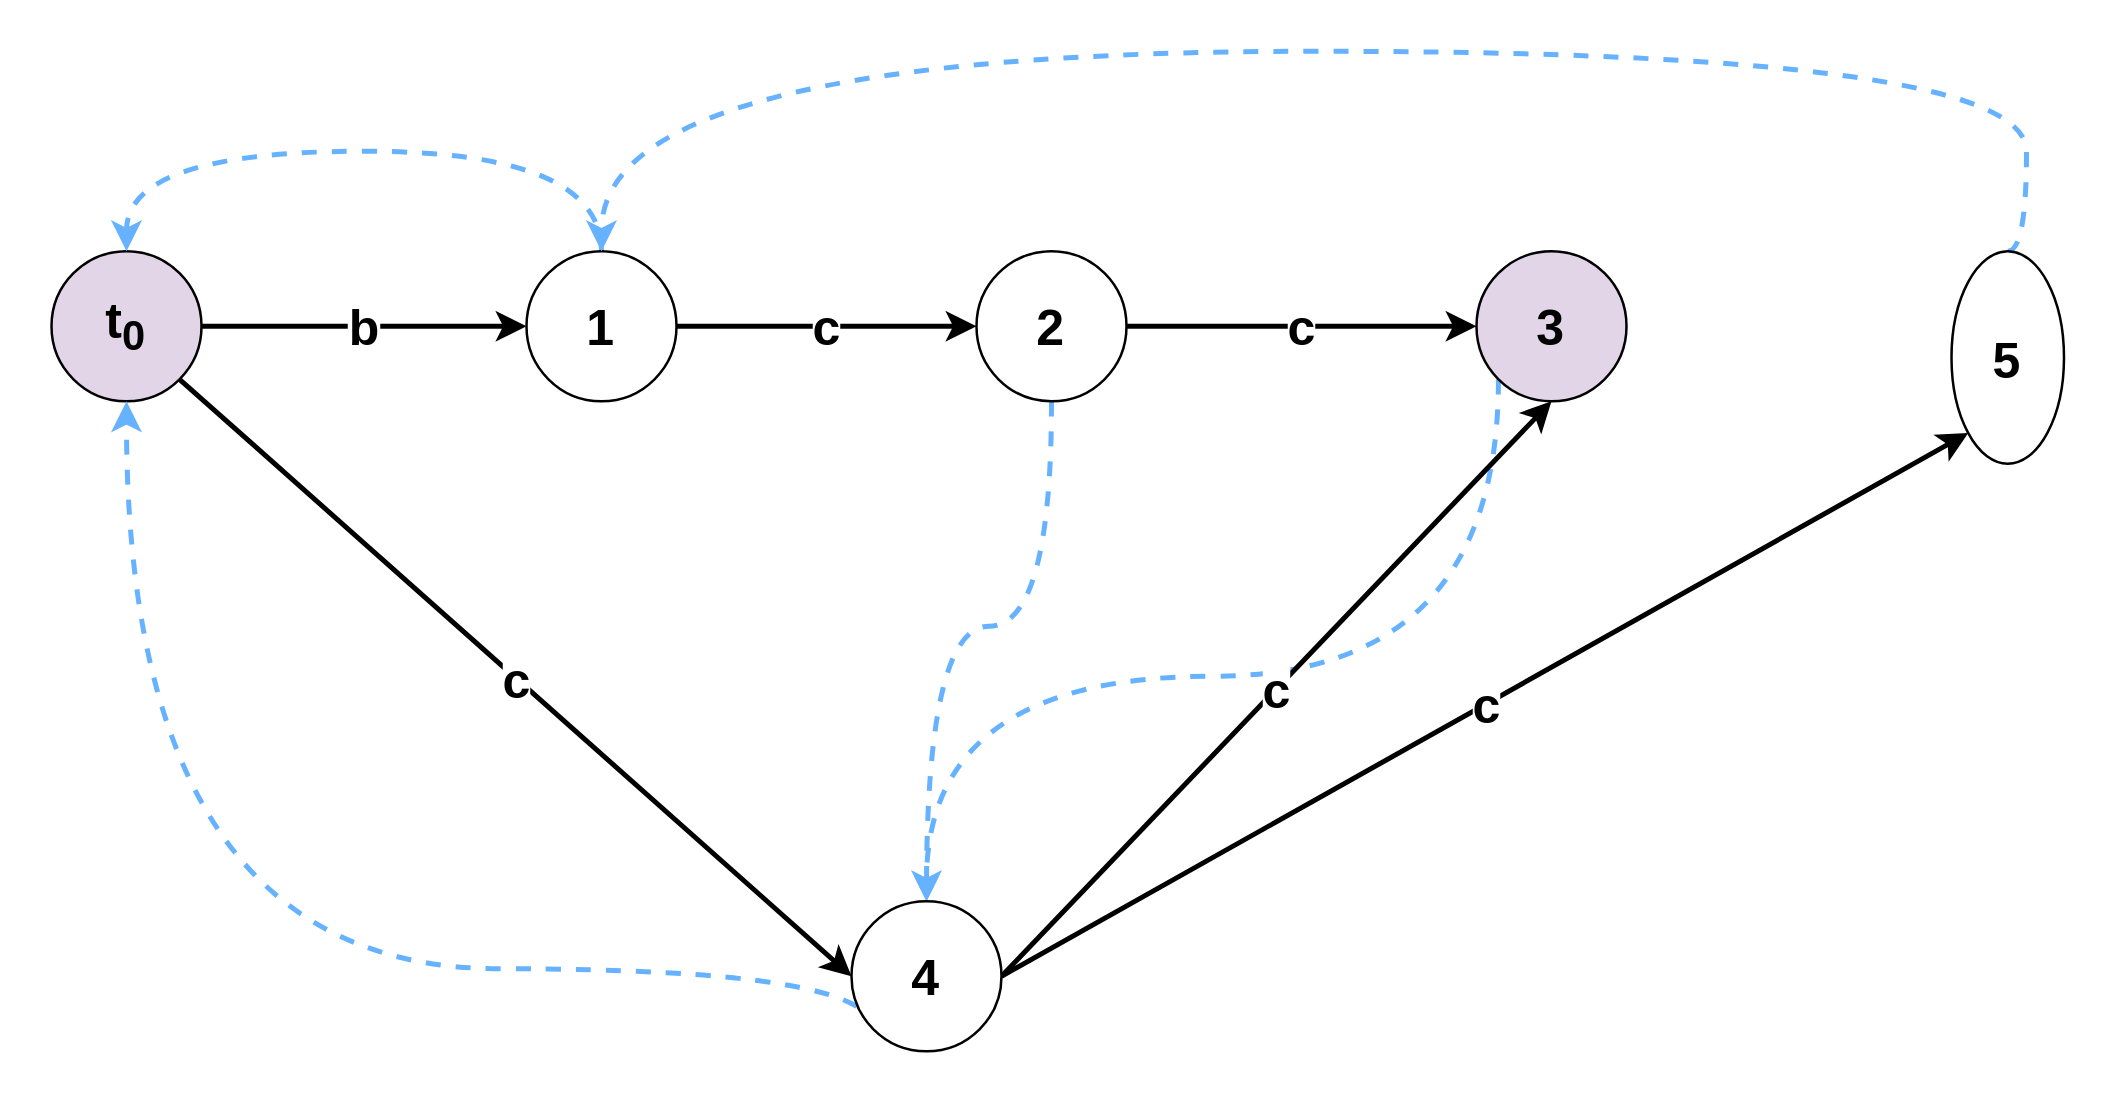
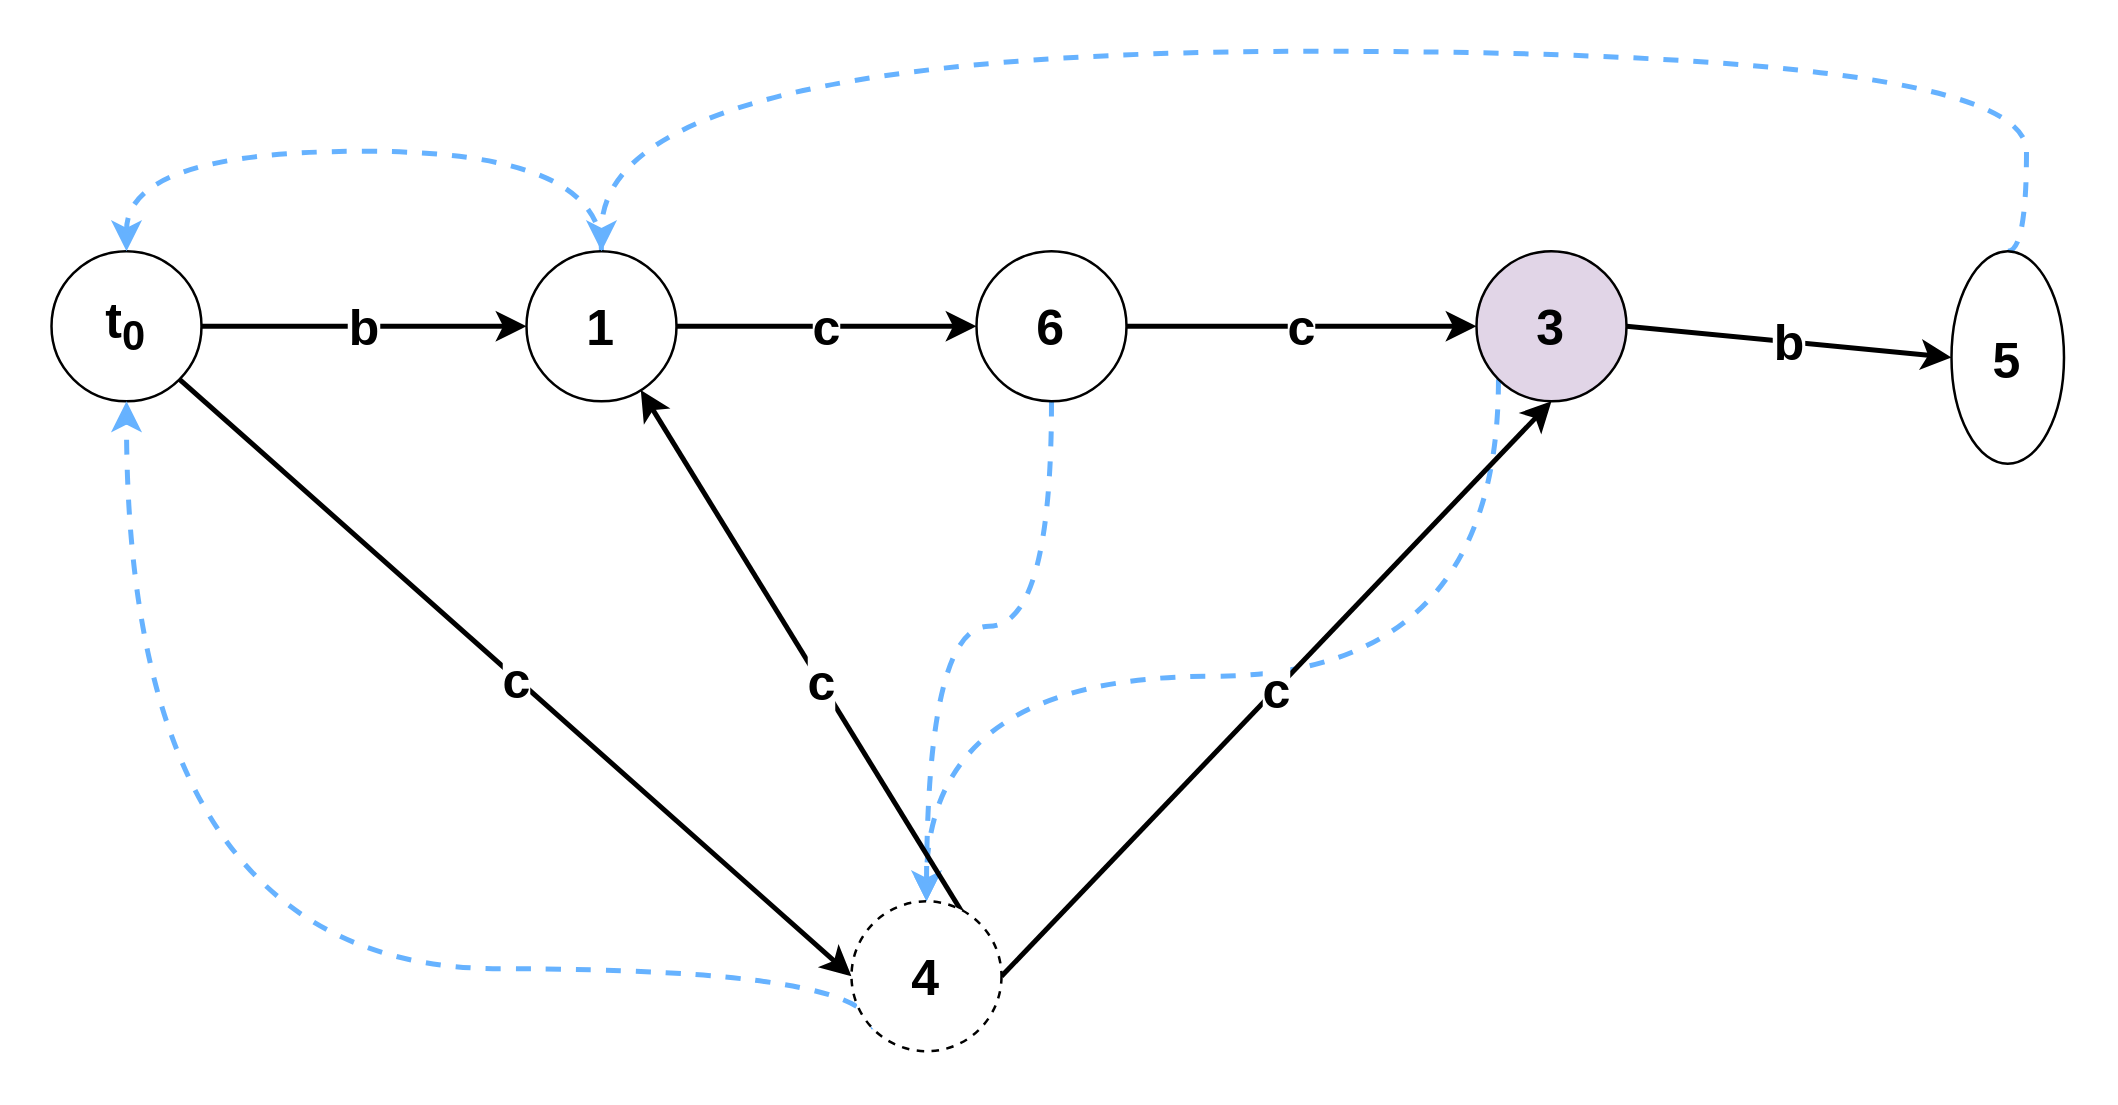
(126, 326) -> (126, 326)
(1051, 326) -> (1051, 326)
none -> (1778, 341)
(1481, 707) -> (731, 536)
(926, 976) -> (926, 976)
